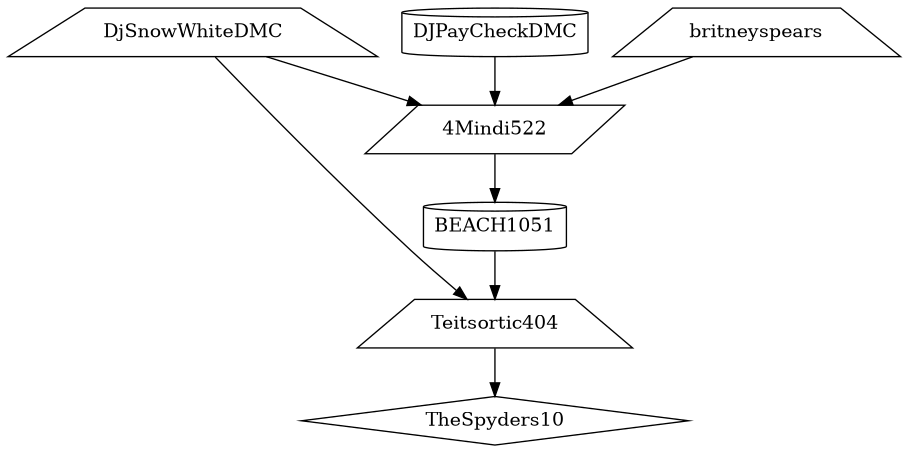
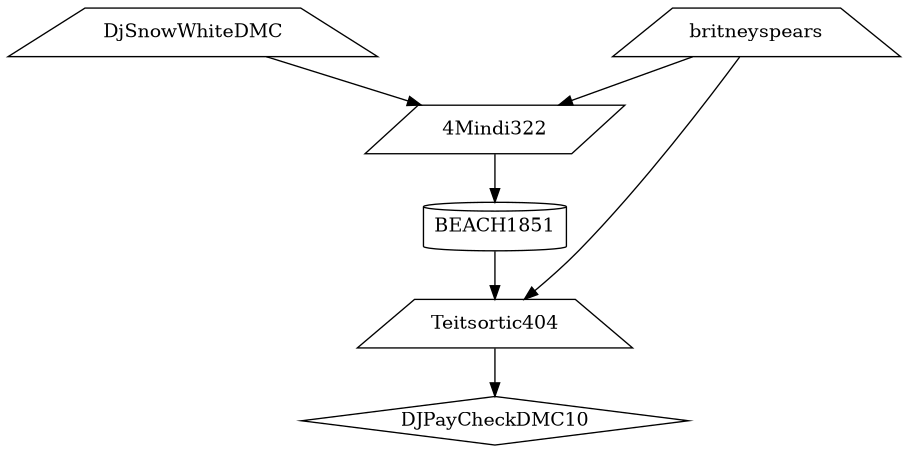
(495, 32) -> none
(495, 129) -> (495, 129)
(333, 176) -> (643, 179)
(495, 227) -> (495, 227)
(495, 421) -> (495, 421)
